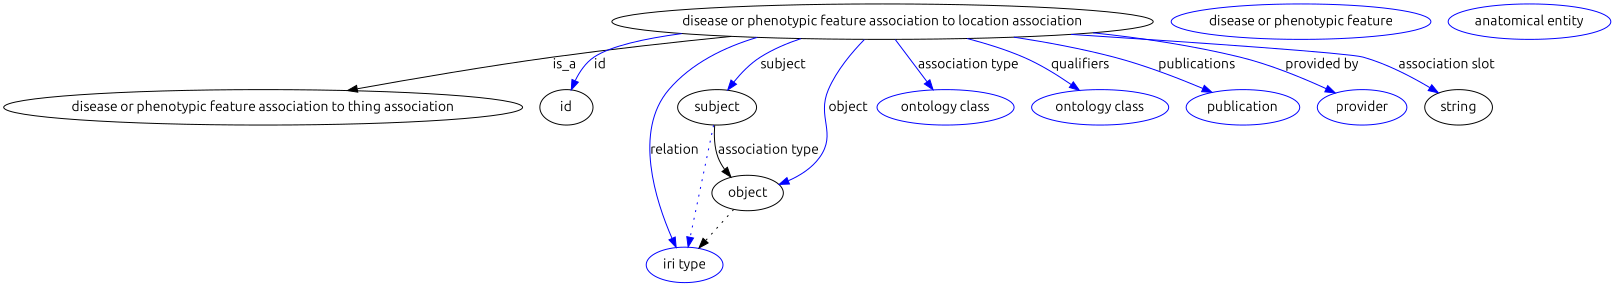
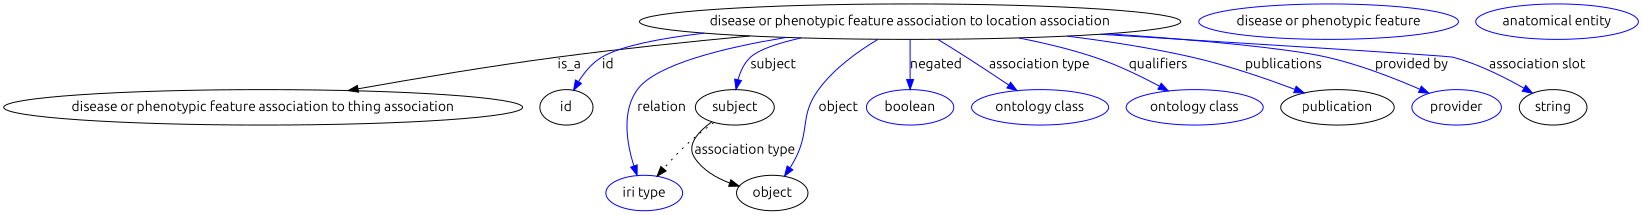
none -> (910, 107)
(1243, 107) -> (1337, 107)
(702, 181) -> (686, 145)
(720, 225) -> none
